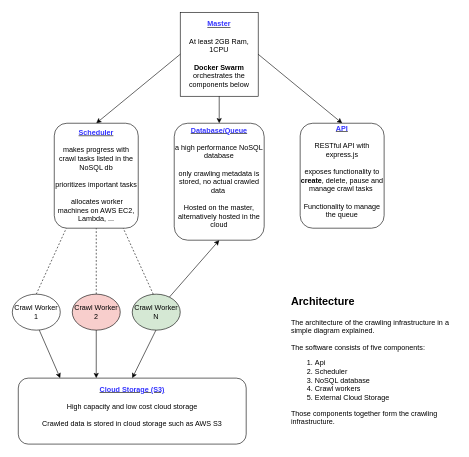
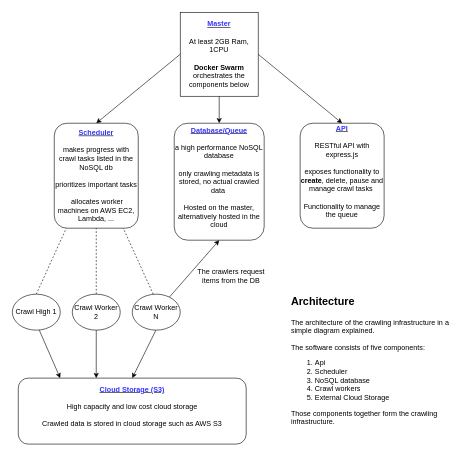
none -> (231, 276)
(36, 312) -> (36, 312)
(96, 312) -> (96, 312)
(156, 312) -> (156, 312)
